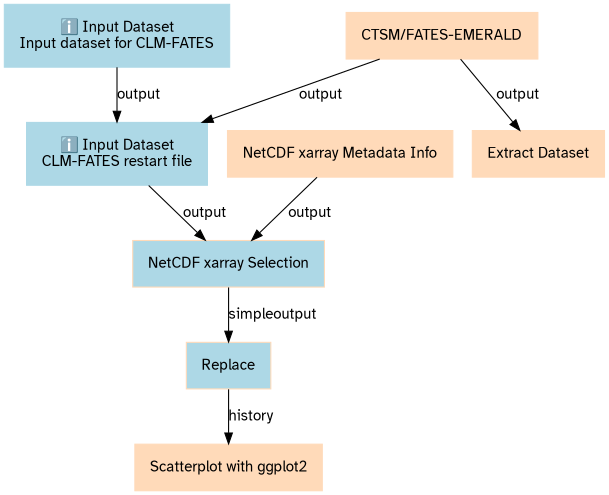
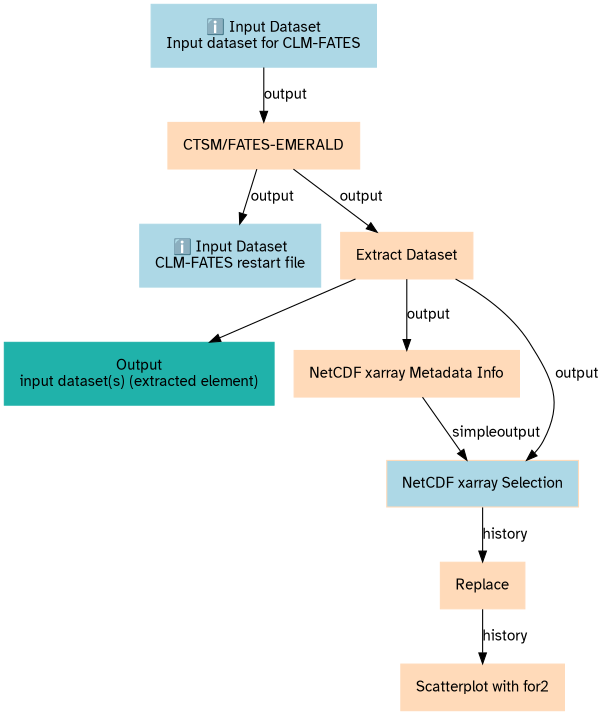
(117, 89) -> (264, 89)
(173, 209) -> (535, 352)
(310, 213) -> (497, 433)
none -> (407, 309)
(273, 315) -> (505, 535)
(229, 366) -> (483, 586)
none -> (139, 374)
(229, 467) -> (483, 687)
